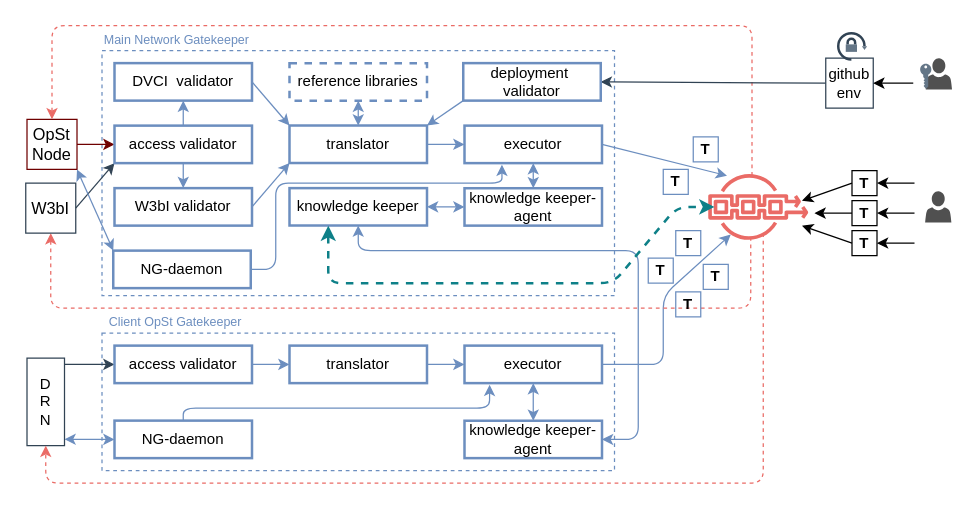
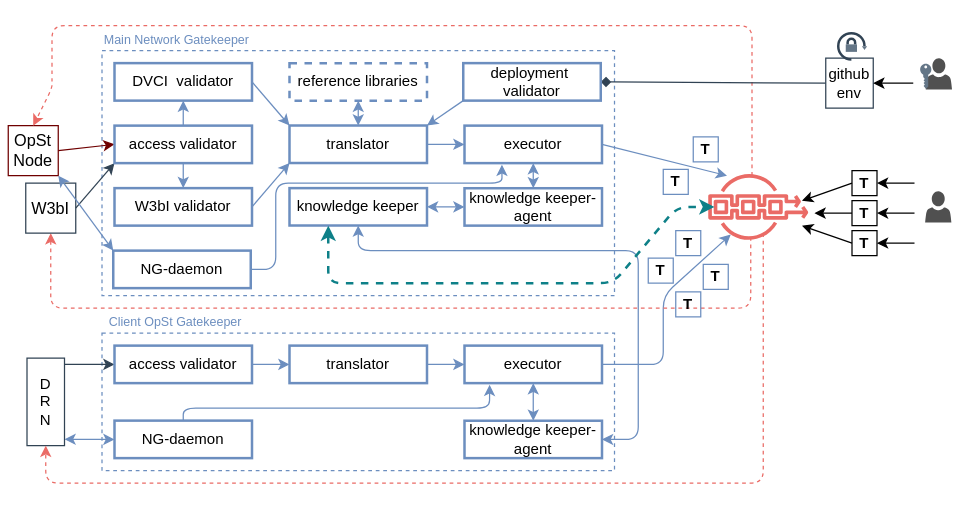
(611, 82) -> (611, 82)
(52, 144) -> (33, 151)
